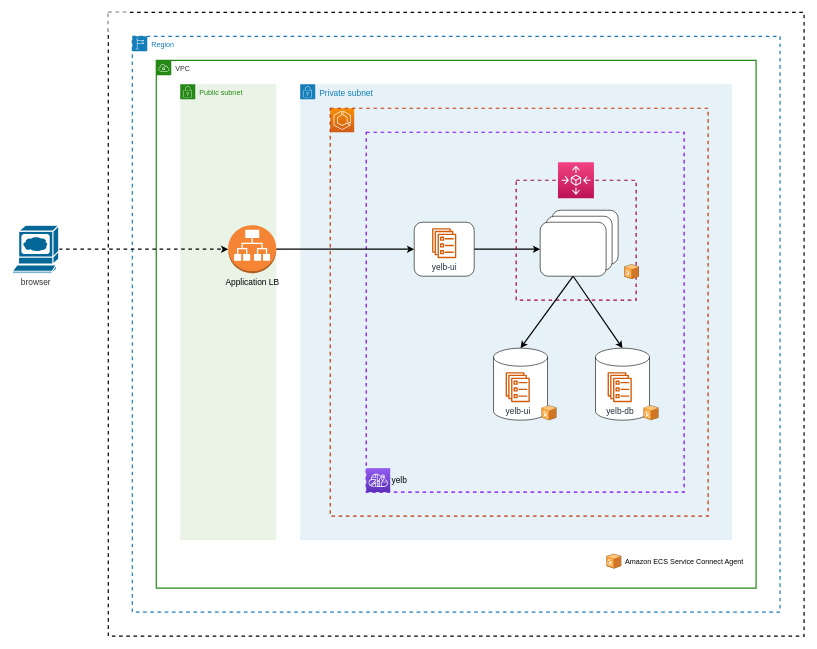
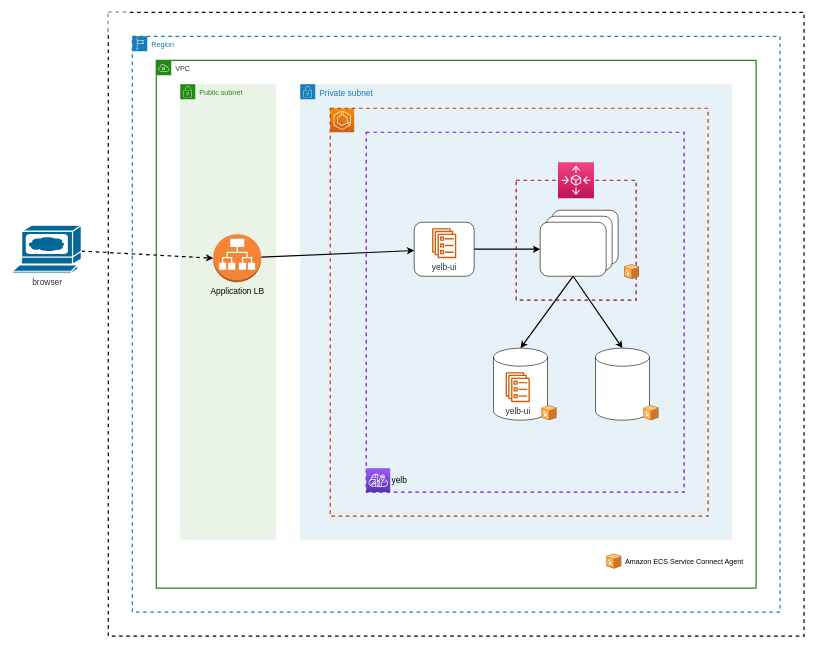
(36, 249) -> (47, 249)
(252, 249) -> (237, 258)
(620, 387) -> none
